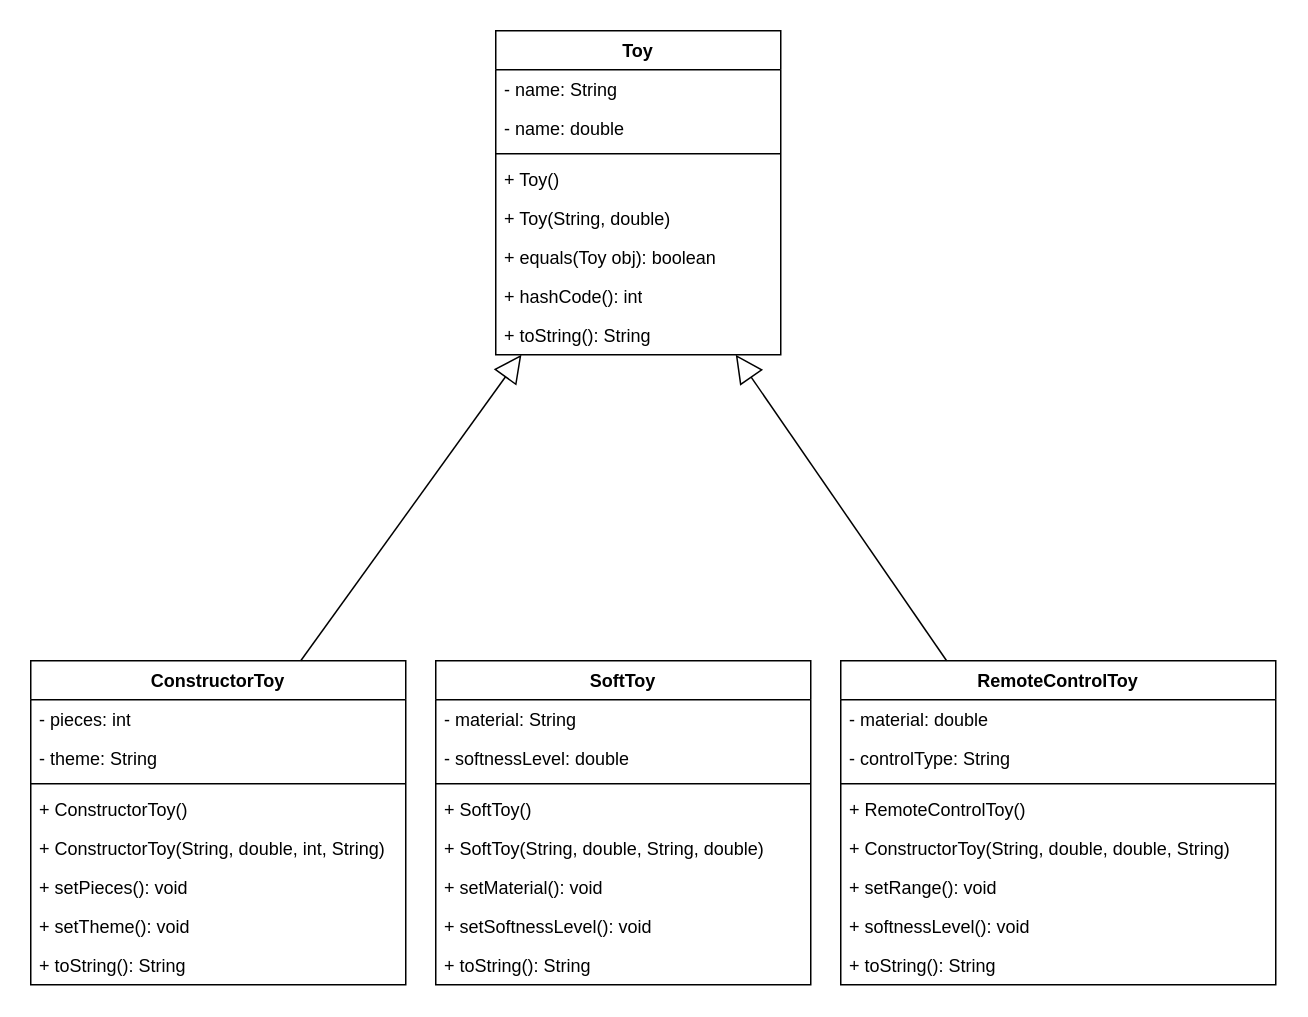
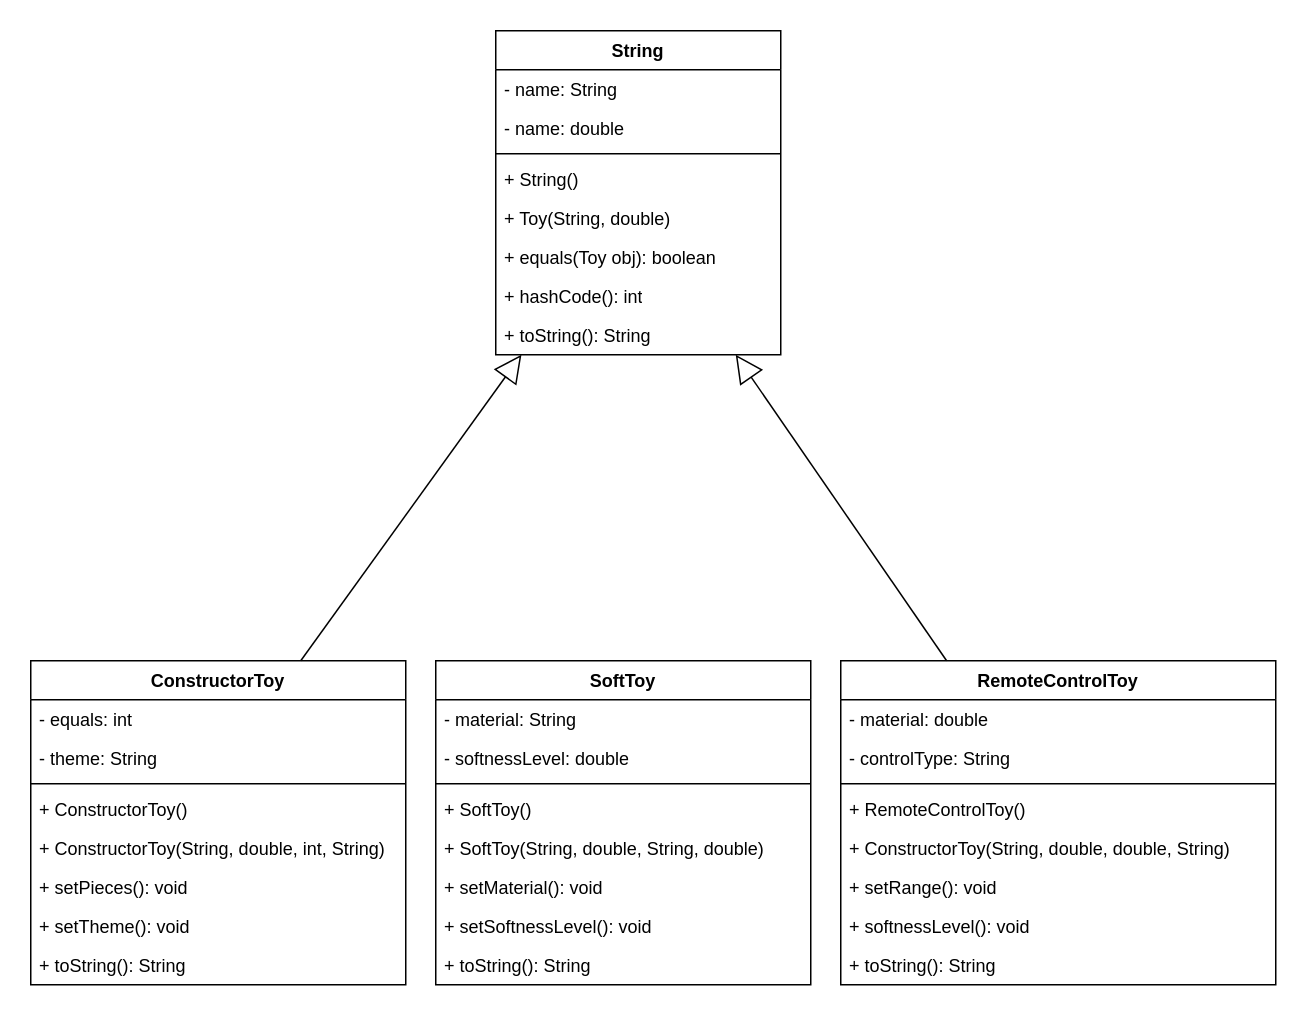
(638, 52) -> (638, 52)
(538, 181) -> (550, 181)
(94, 721) -> (94, 721)
